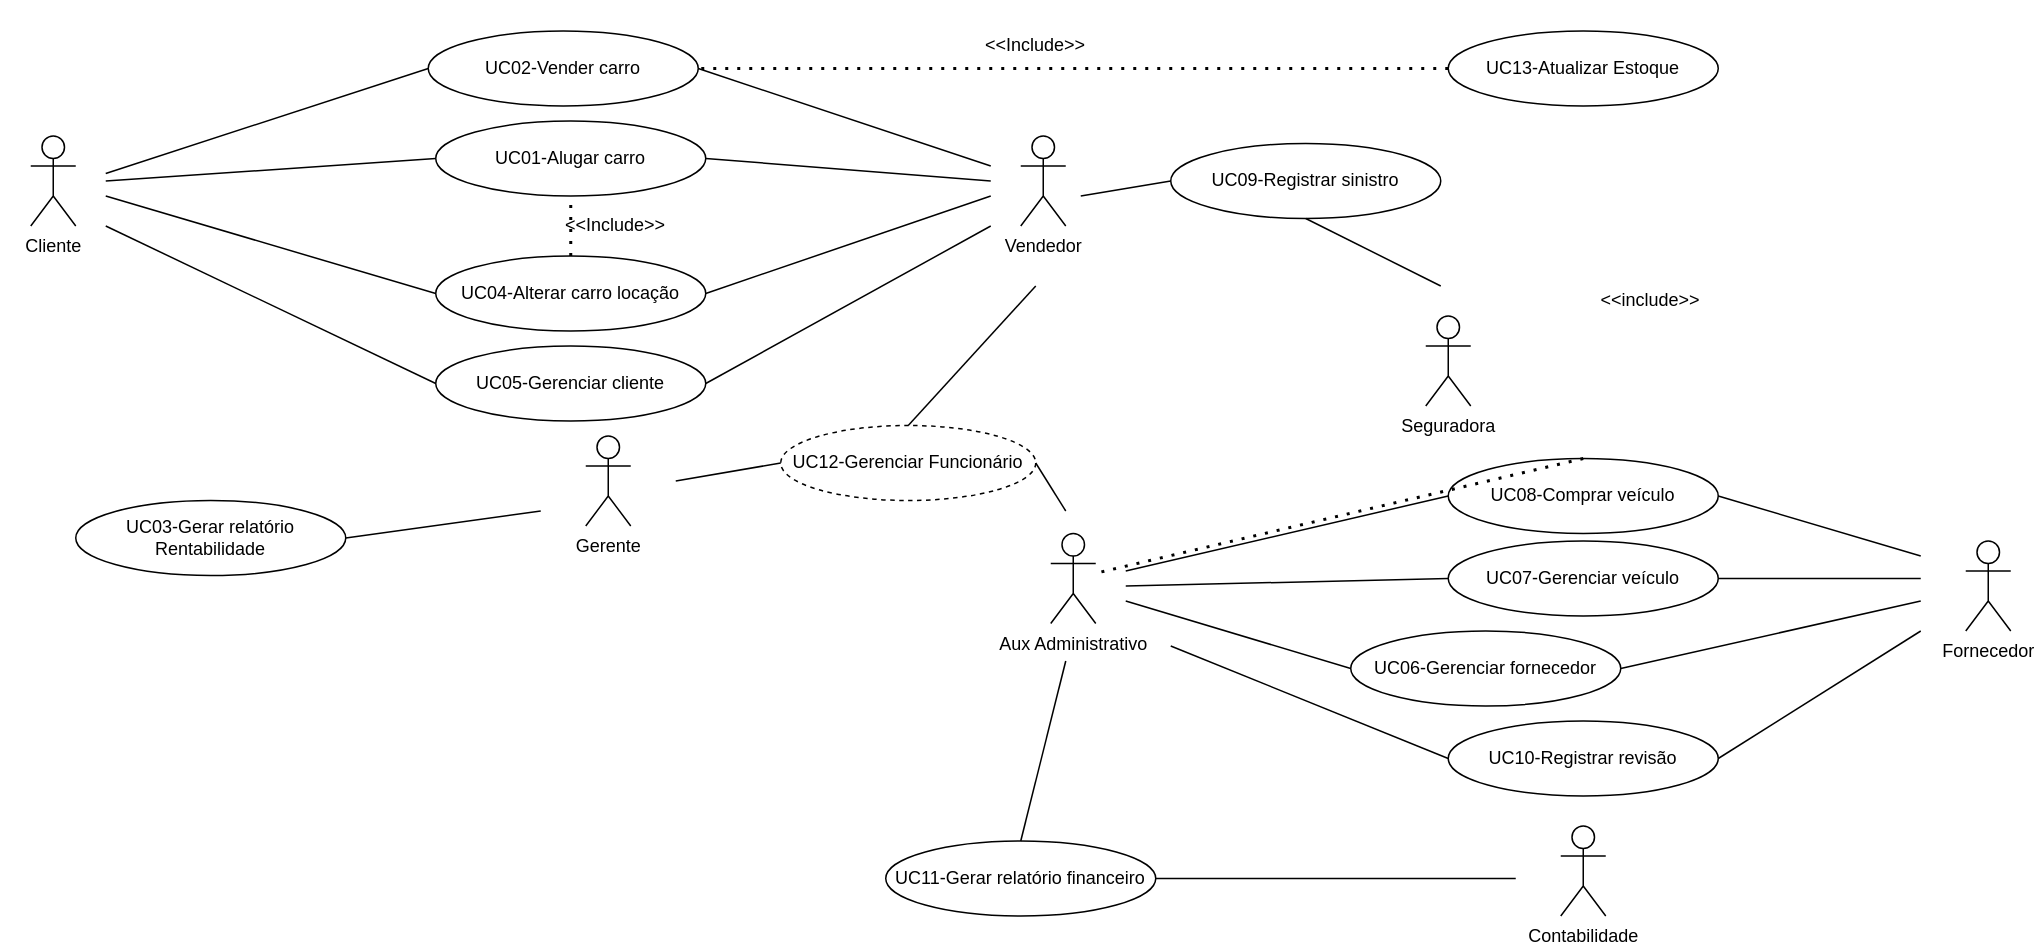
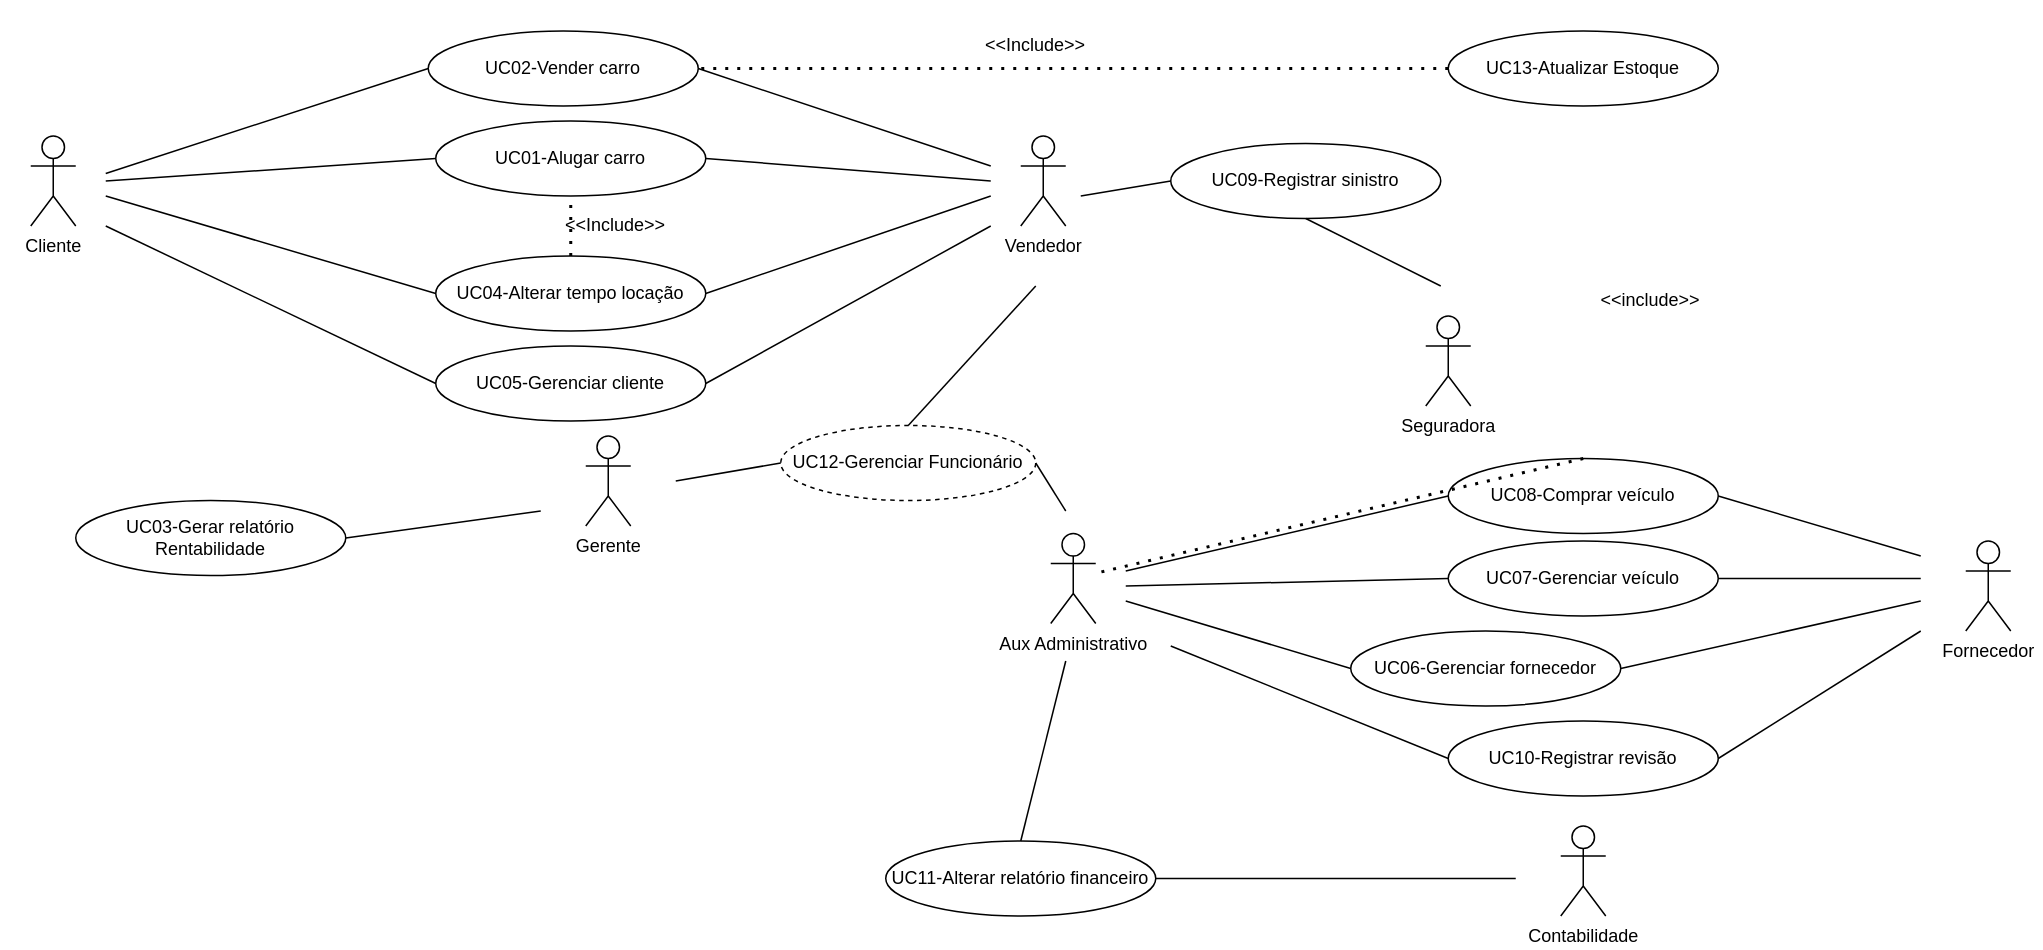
(571, 293) -> (571, 293)
(1021, 878) -> (1021, 878)
